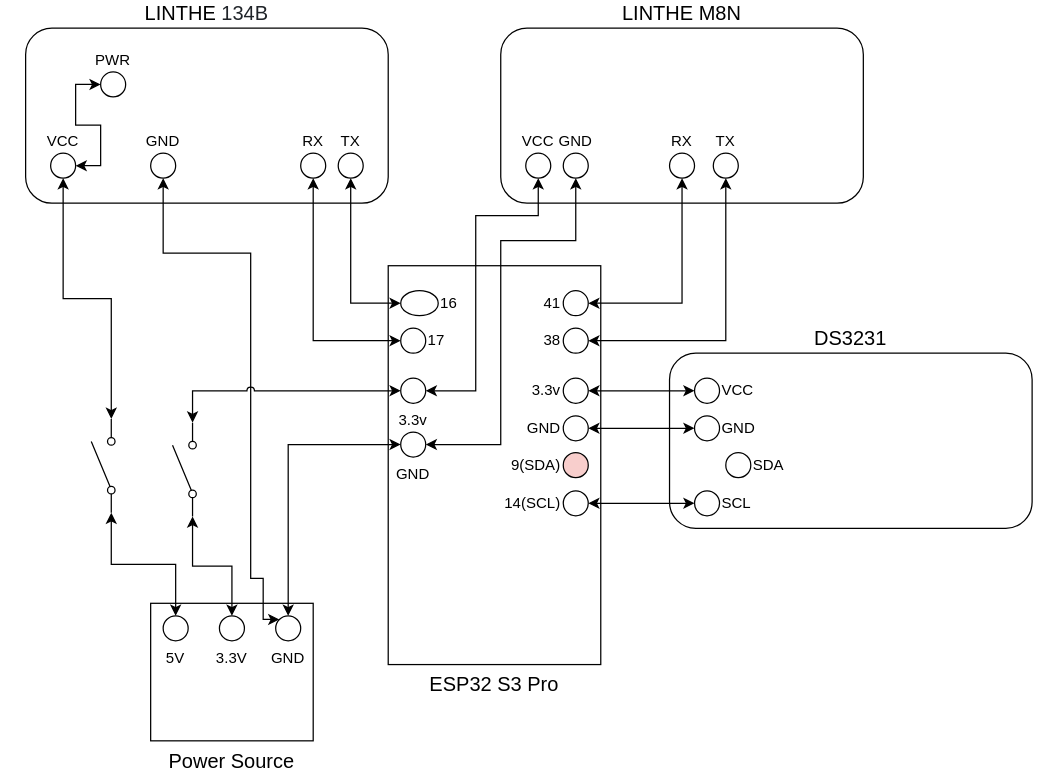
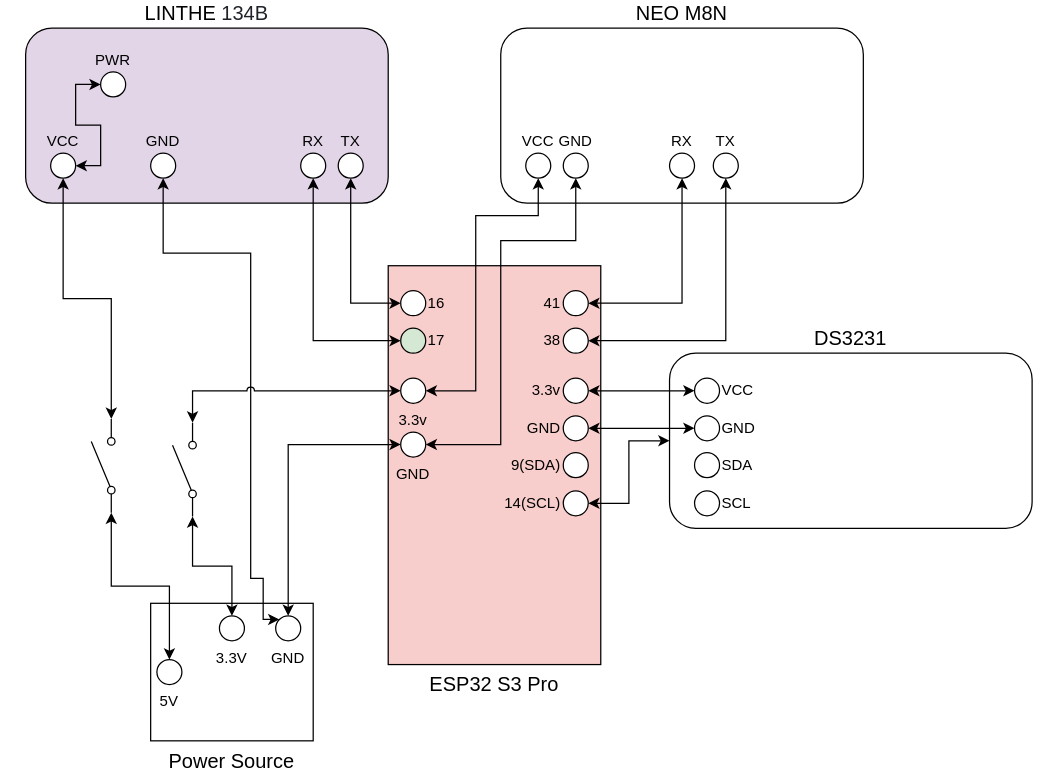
(682, 15) -> (682, 15)
(207, 116) -> (207, 116)
(419, 303) -> (413, 303)
(413, 341) -> (413, 341)
(494, 465) -> (494, 465)
(576, 465) -> (576, 465)
(738, 465) -> (707, 465)
(656, 503) -> (629, 458)
(176, 628) -> (169, 672)
